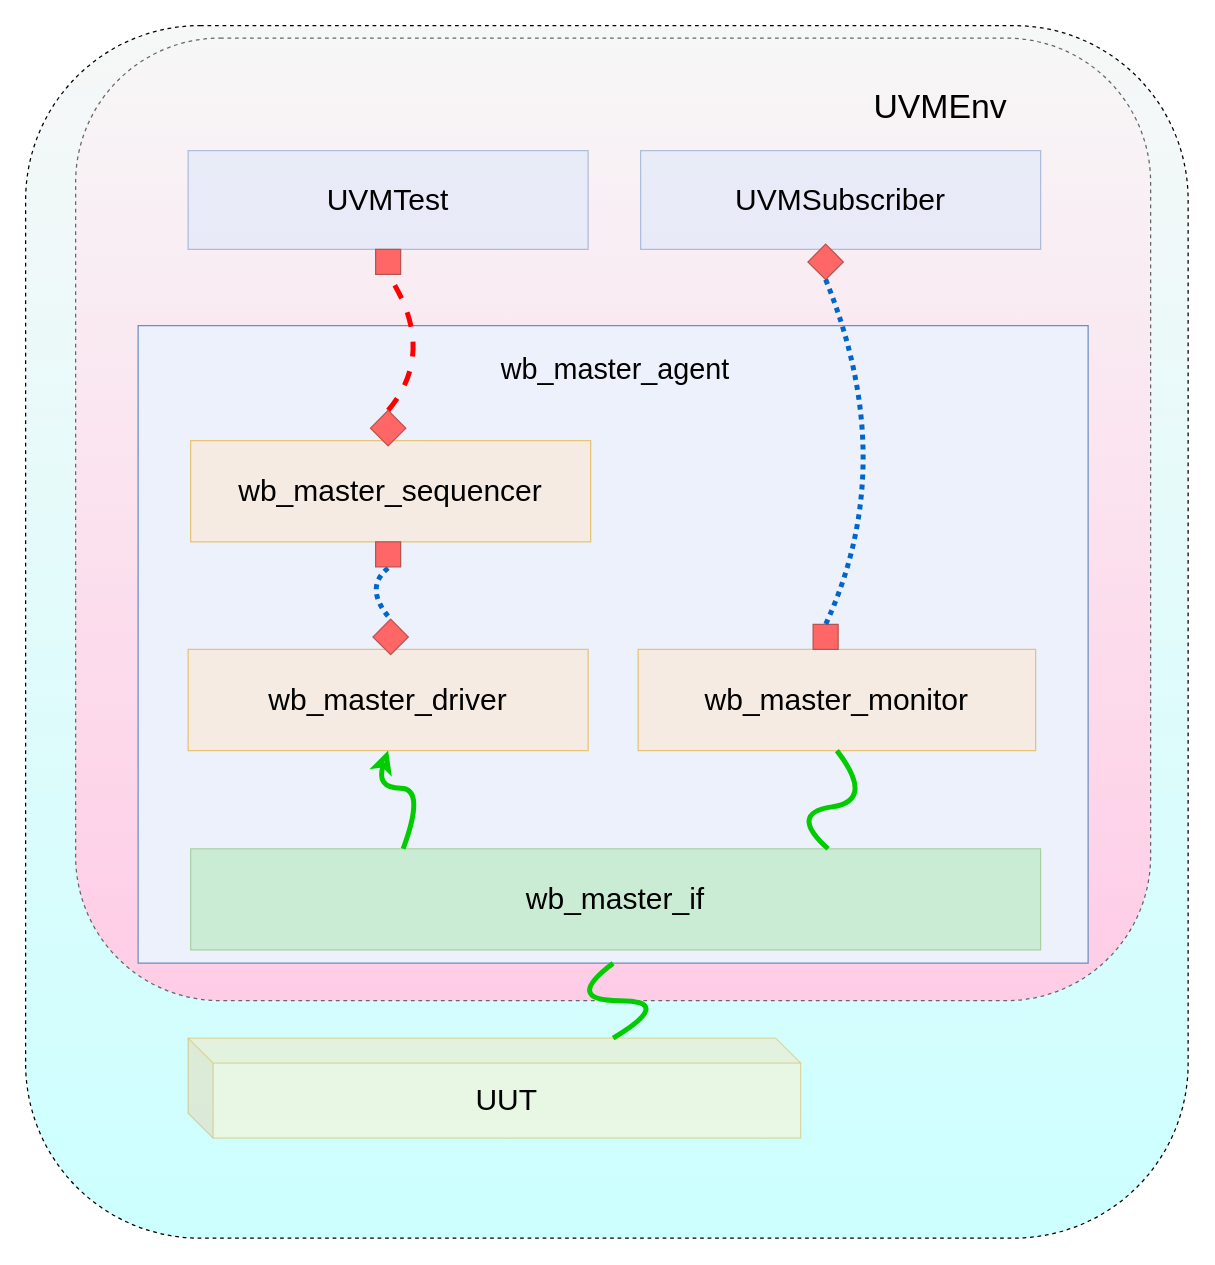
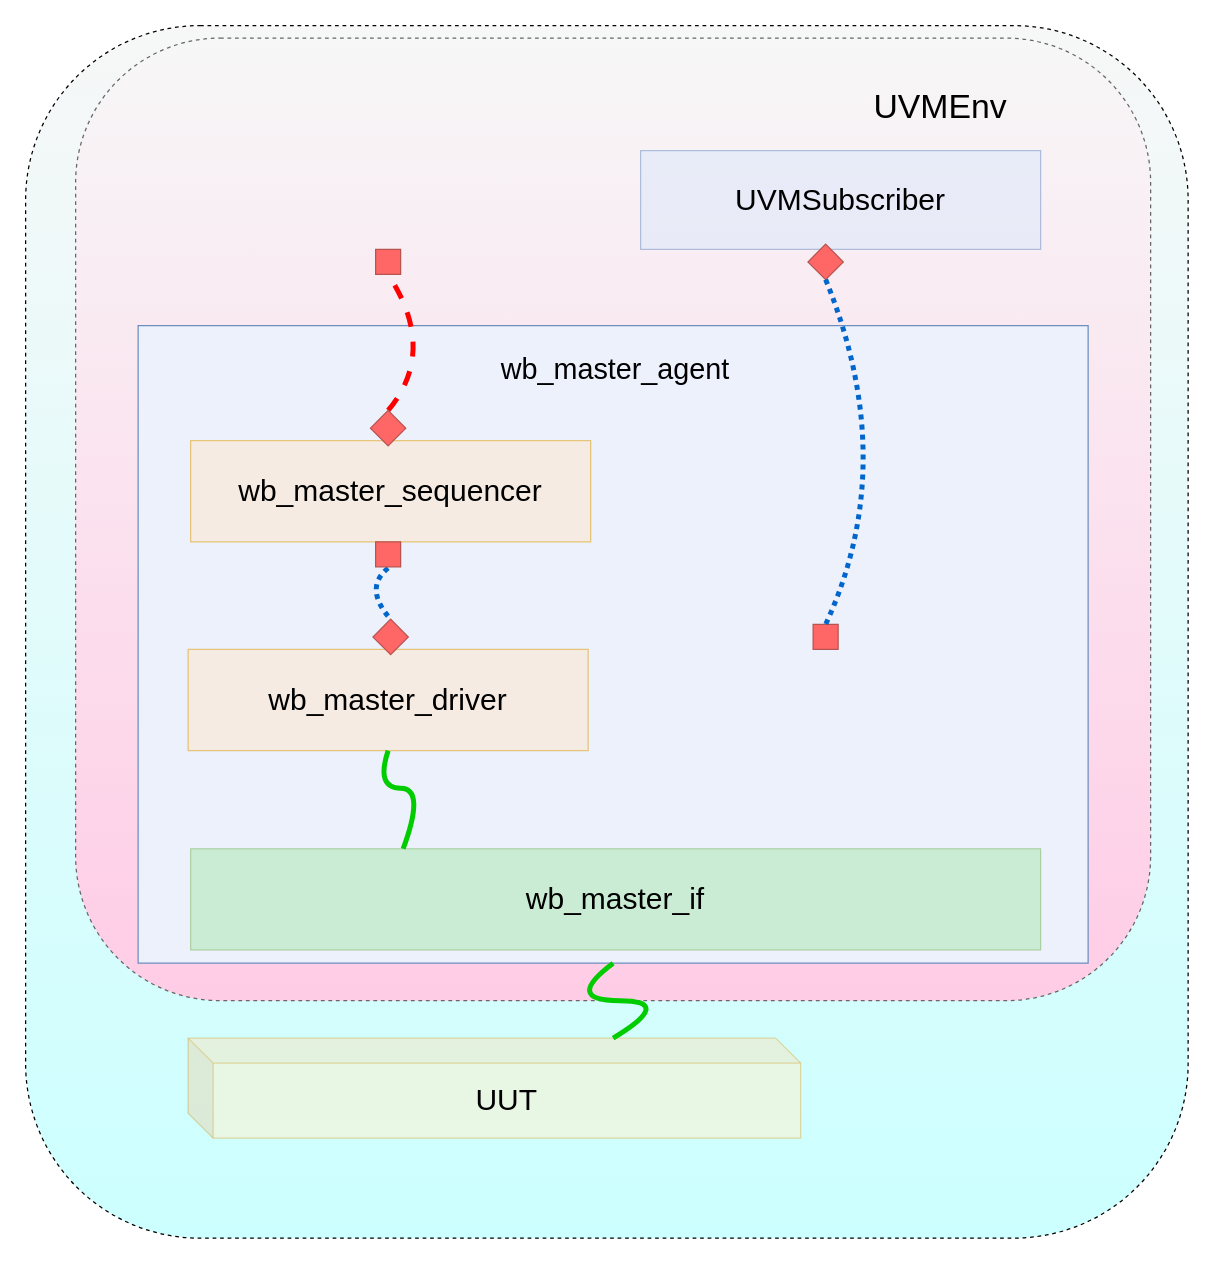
(388, 200) -> none
(837, 700) -> none
(382, 778) -> (384, 769)
(838, 806) -> none
